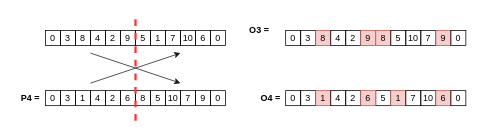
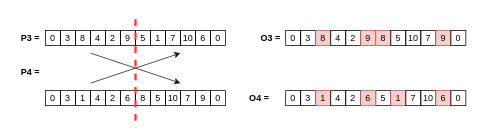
(259, 30) -> (270, 38)
none -> (30, 38)
(30, 98) -> (30, 72)
(270, 98) -> (259, 98)
